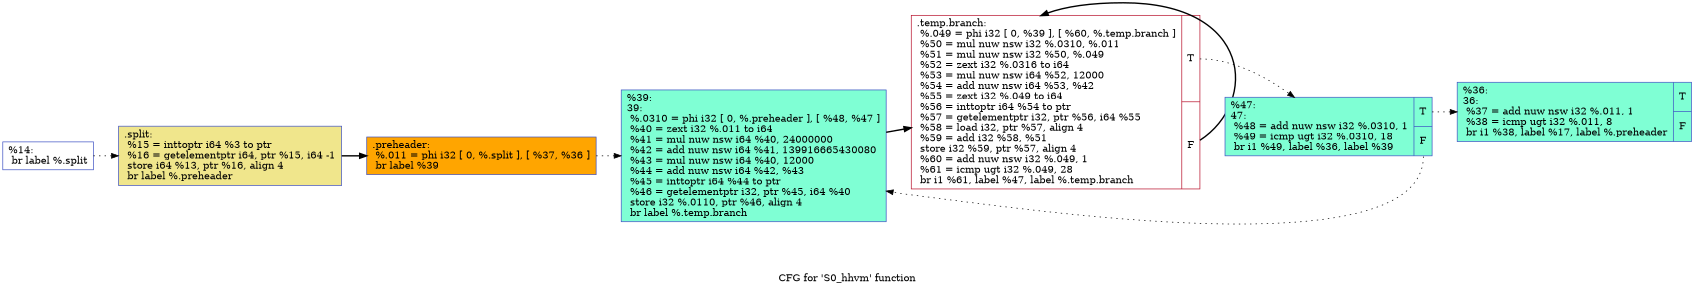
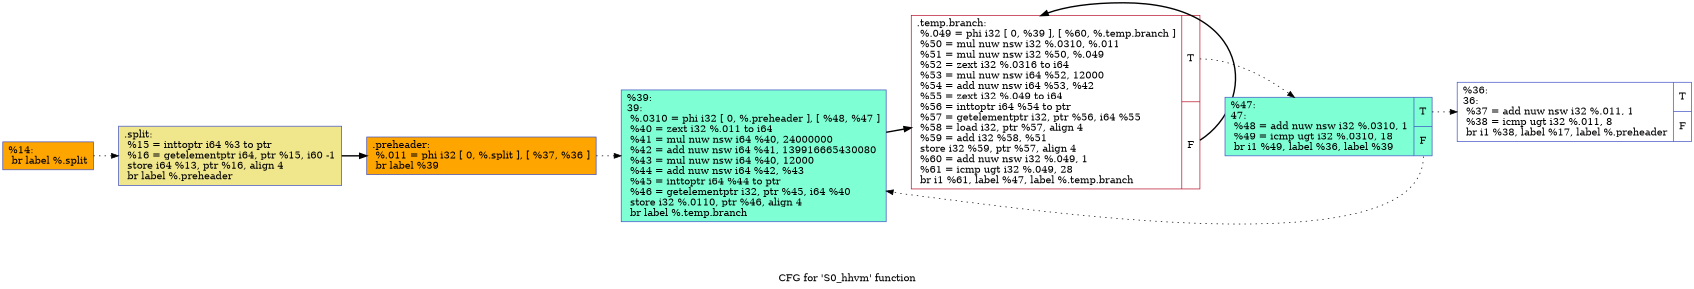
(1574, 112) -> (1574, 112)
(230, 155) -> (230, 155)
(48, 156) -> (48, 156)
